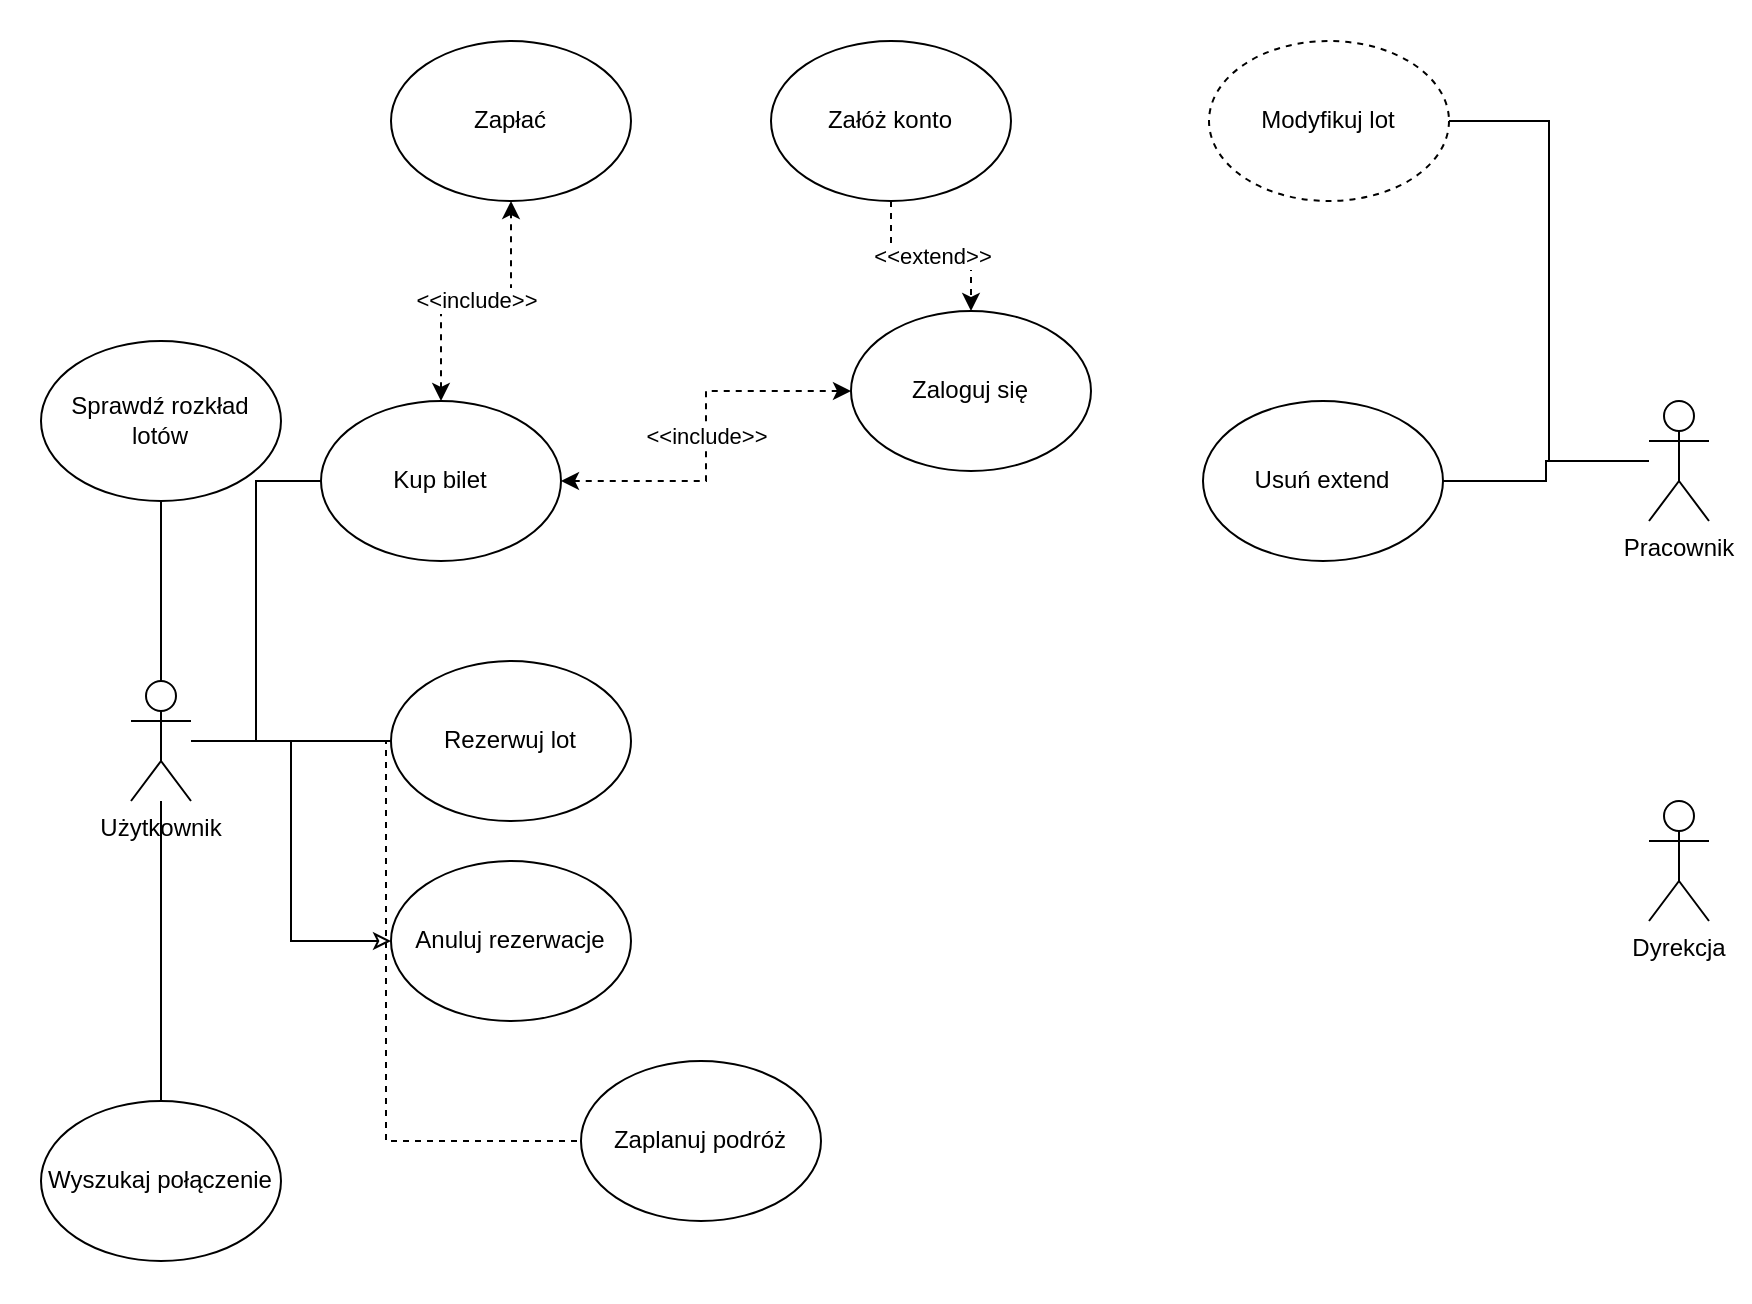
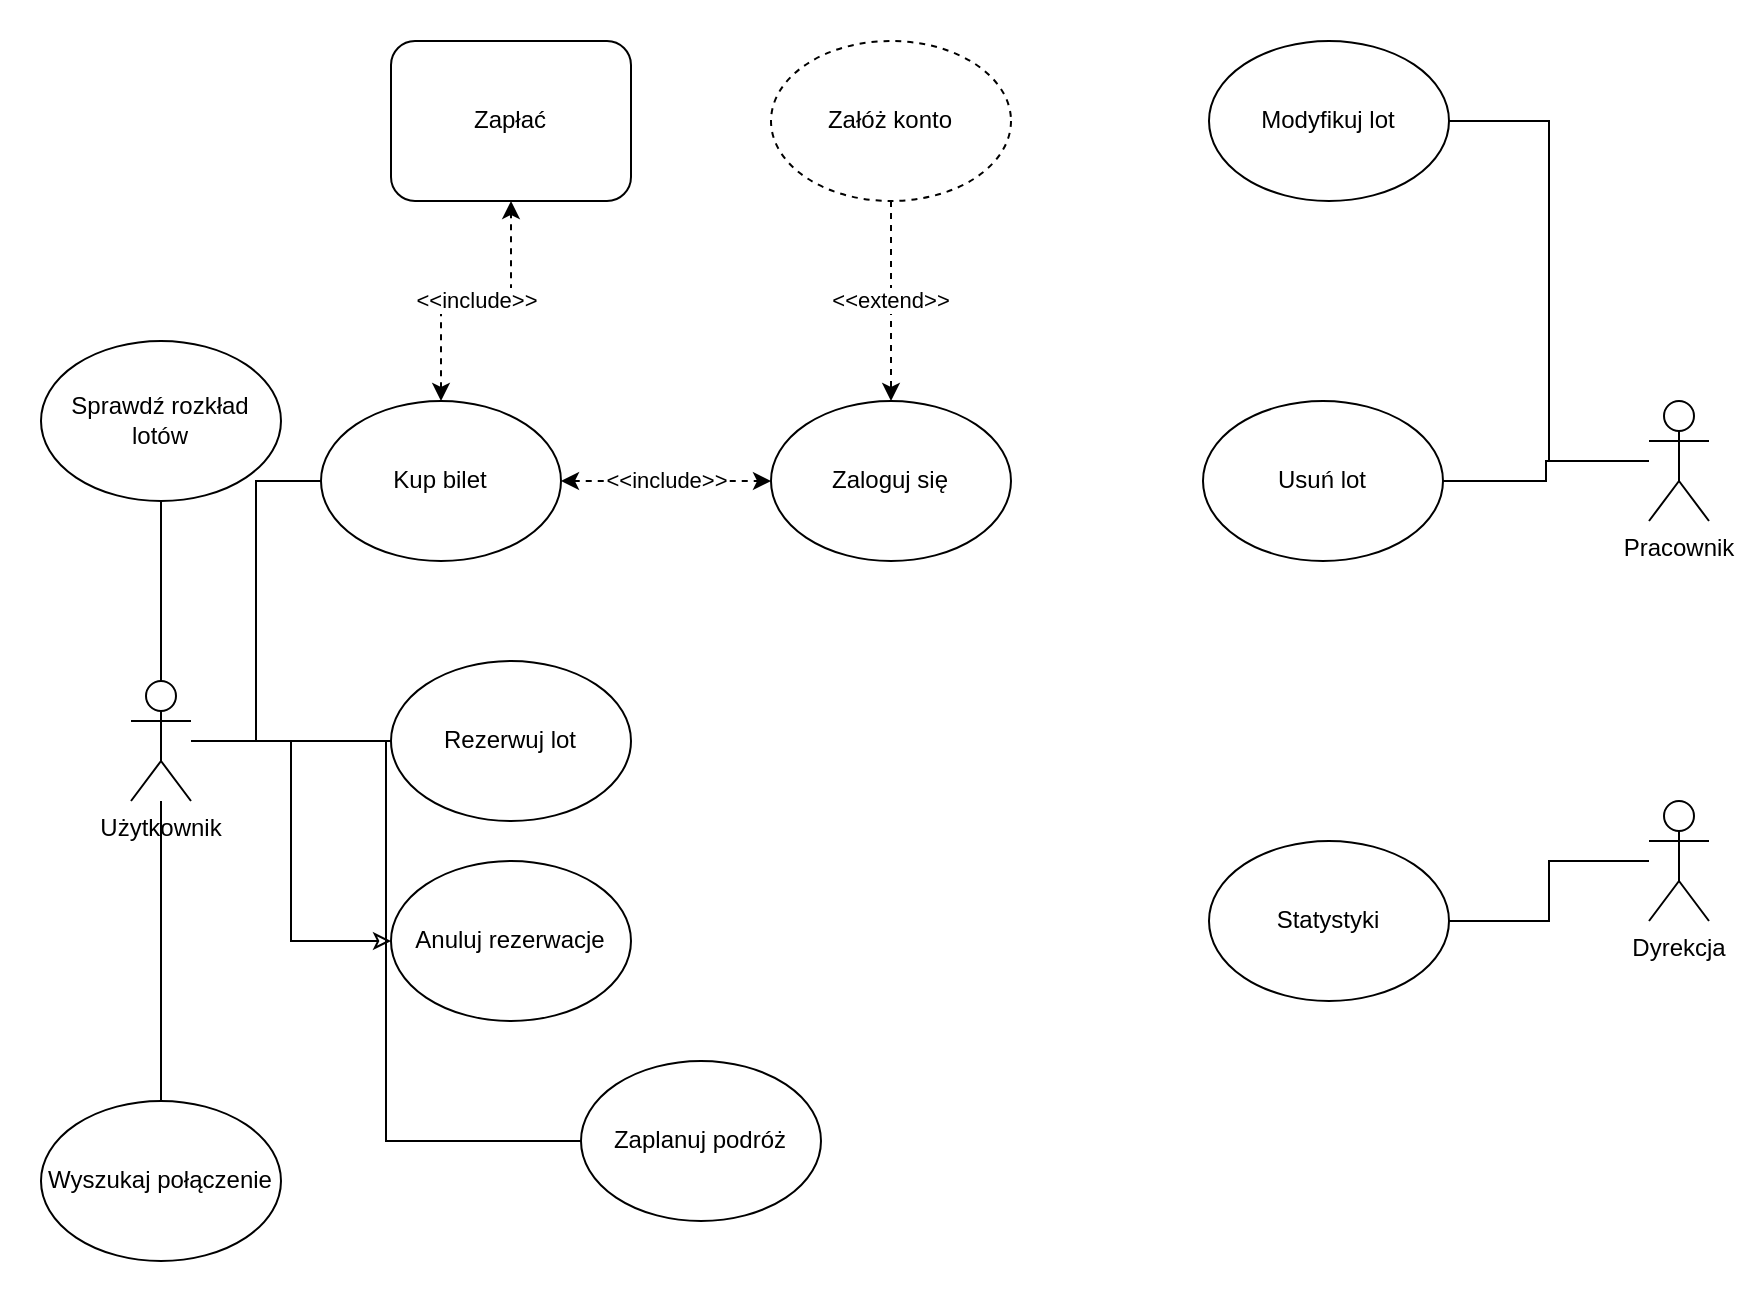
(511, 121) -> (511, 121)
(891, 121) -> (891, 121)
(1329, 121) -> (1329, 121)
(971, 391) -> (891, 481)
(1323, 481) -> (1323, 481)
none -> (1549, 891)
none -> (1329, 921)
(386, 1039) -> (386, 1039)
